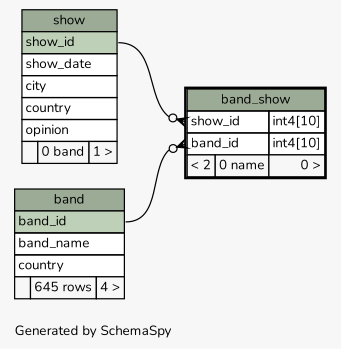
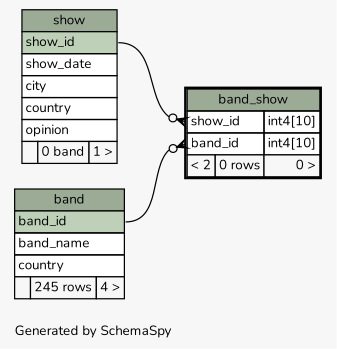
(242, 165) -> (240, 165)
(63, 287) -> (63, 287)
